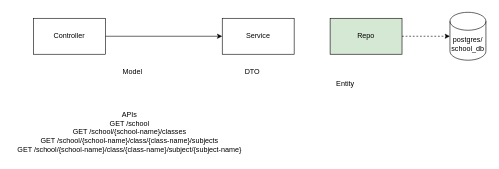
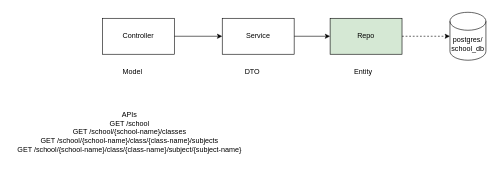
(69, 36) -> (138, 36)
none -> (324, 36)
(345, 84) -> (363, 72)
